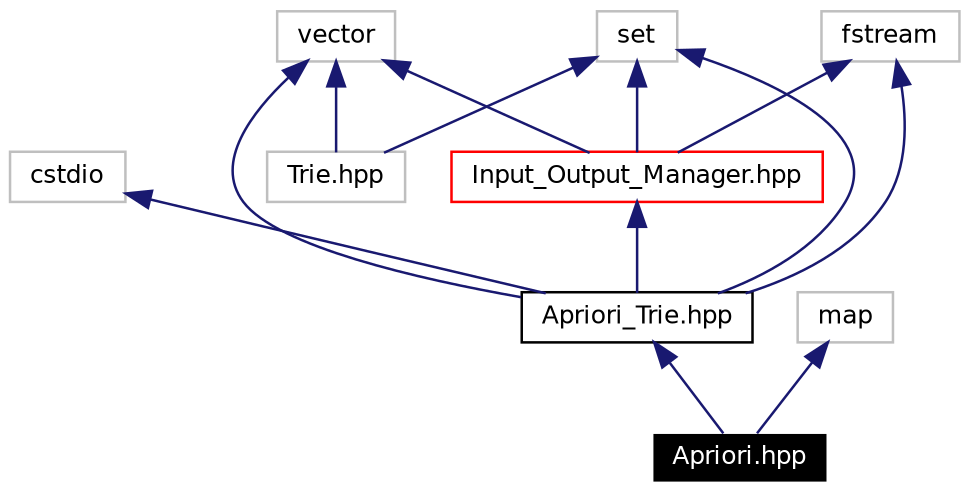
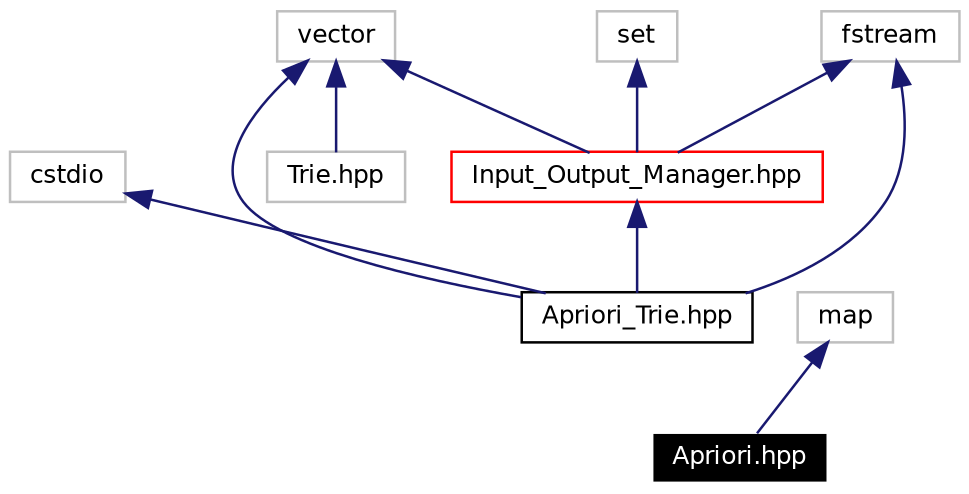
(464, 117) -> none
(853, 168) -> none
(697, 398) -> none
